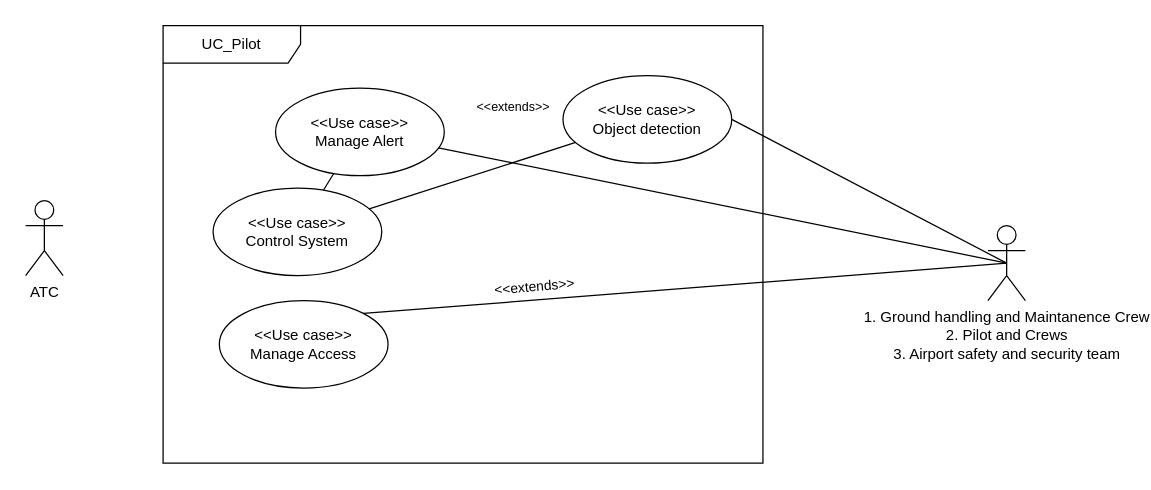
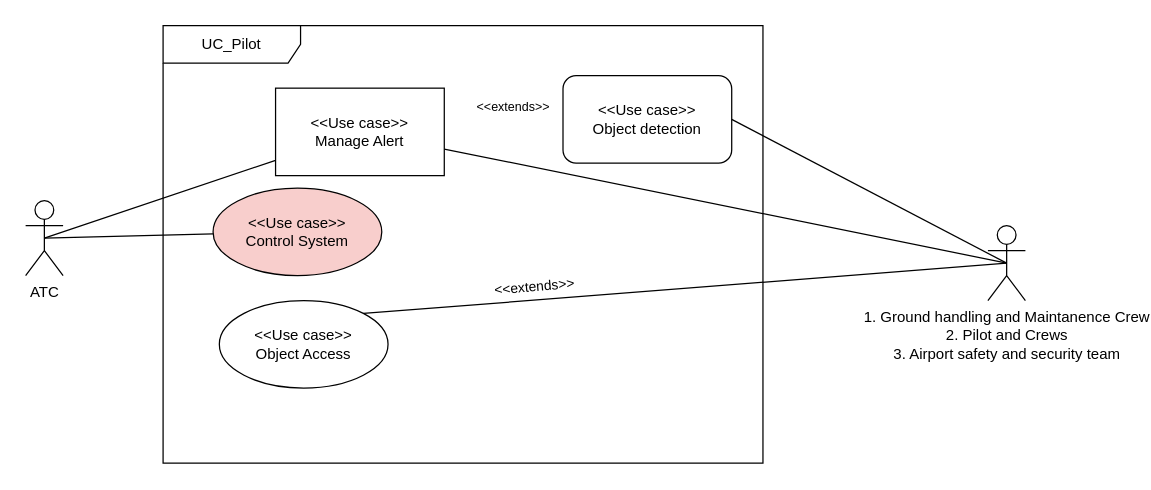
(648, 119) -> (648, 119)
(360, 132) -> (360, 132)
(329, 181) -> (169, 196)
(438, 187) -> (132, 236)
(298, 232) -> (298, 232)
(304, 344) -> (304, 344)
